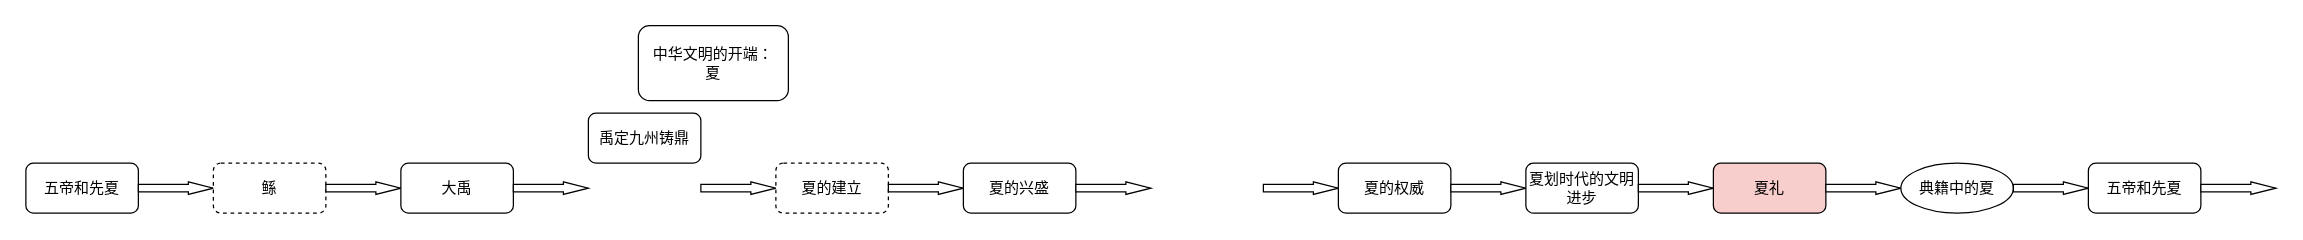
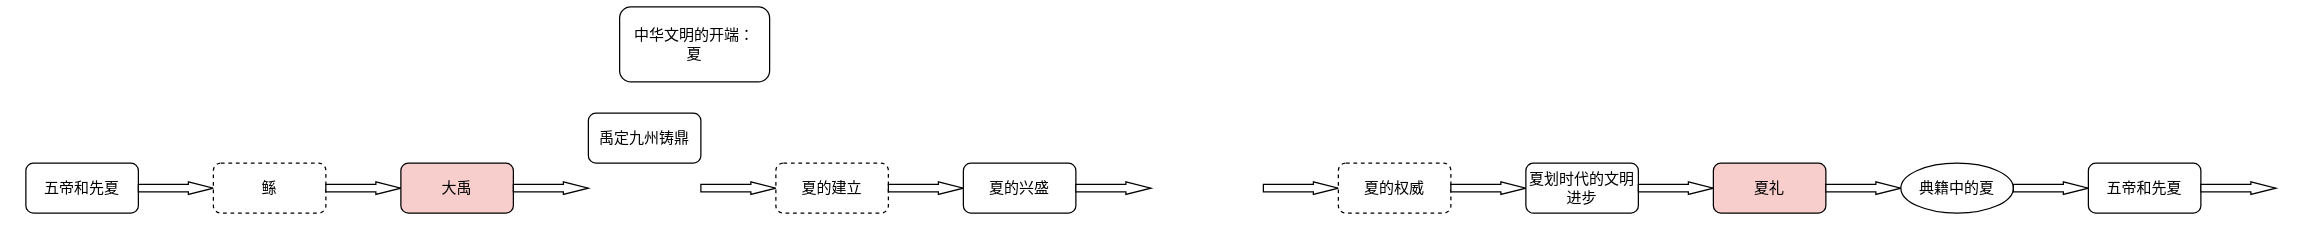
(713, 63) -> (694, 44)
(457, 188) -> (457, 188)
(1394, 188) -> (1394, 188)
